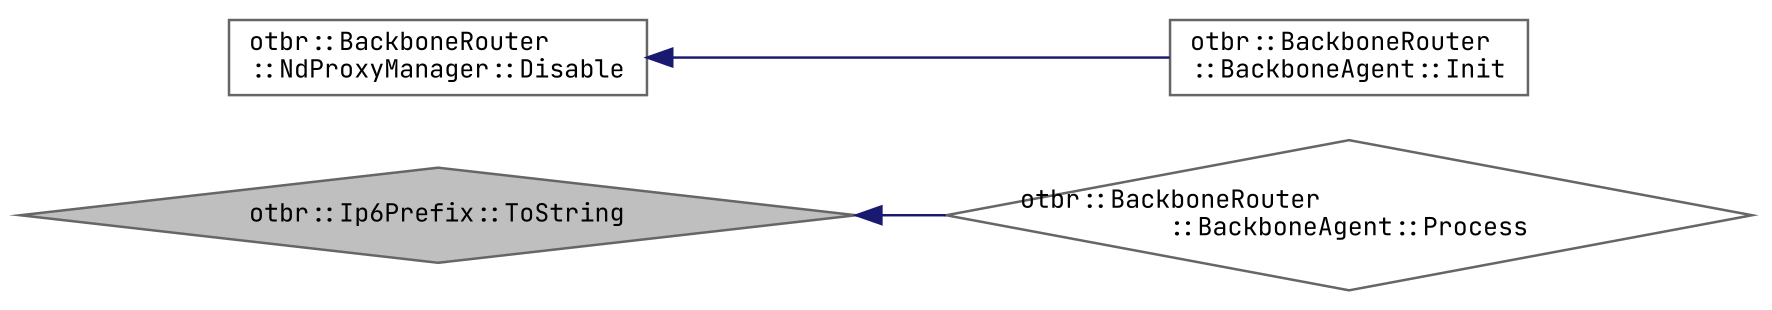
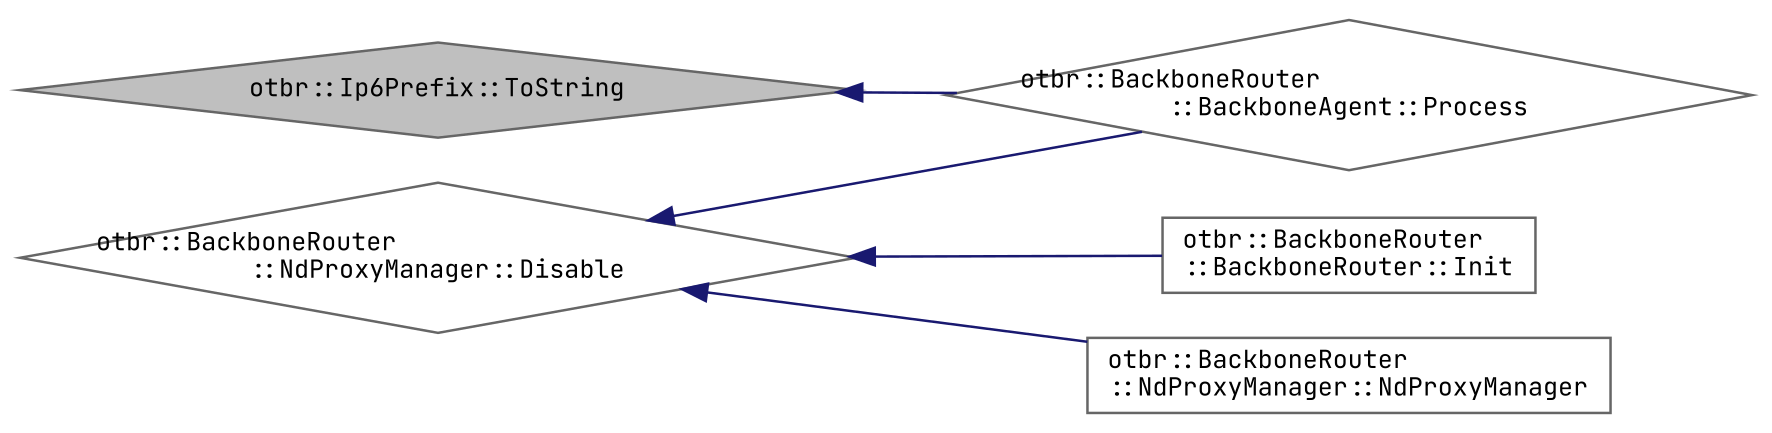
(438, 58) -> (438, 258)
(1349, 58) -> (1349, 255)
none -> (908, 174)
none -> (1349, 375)
